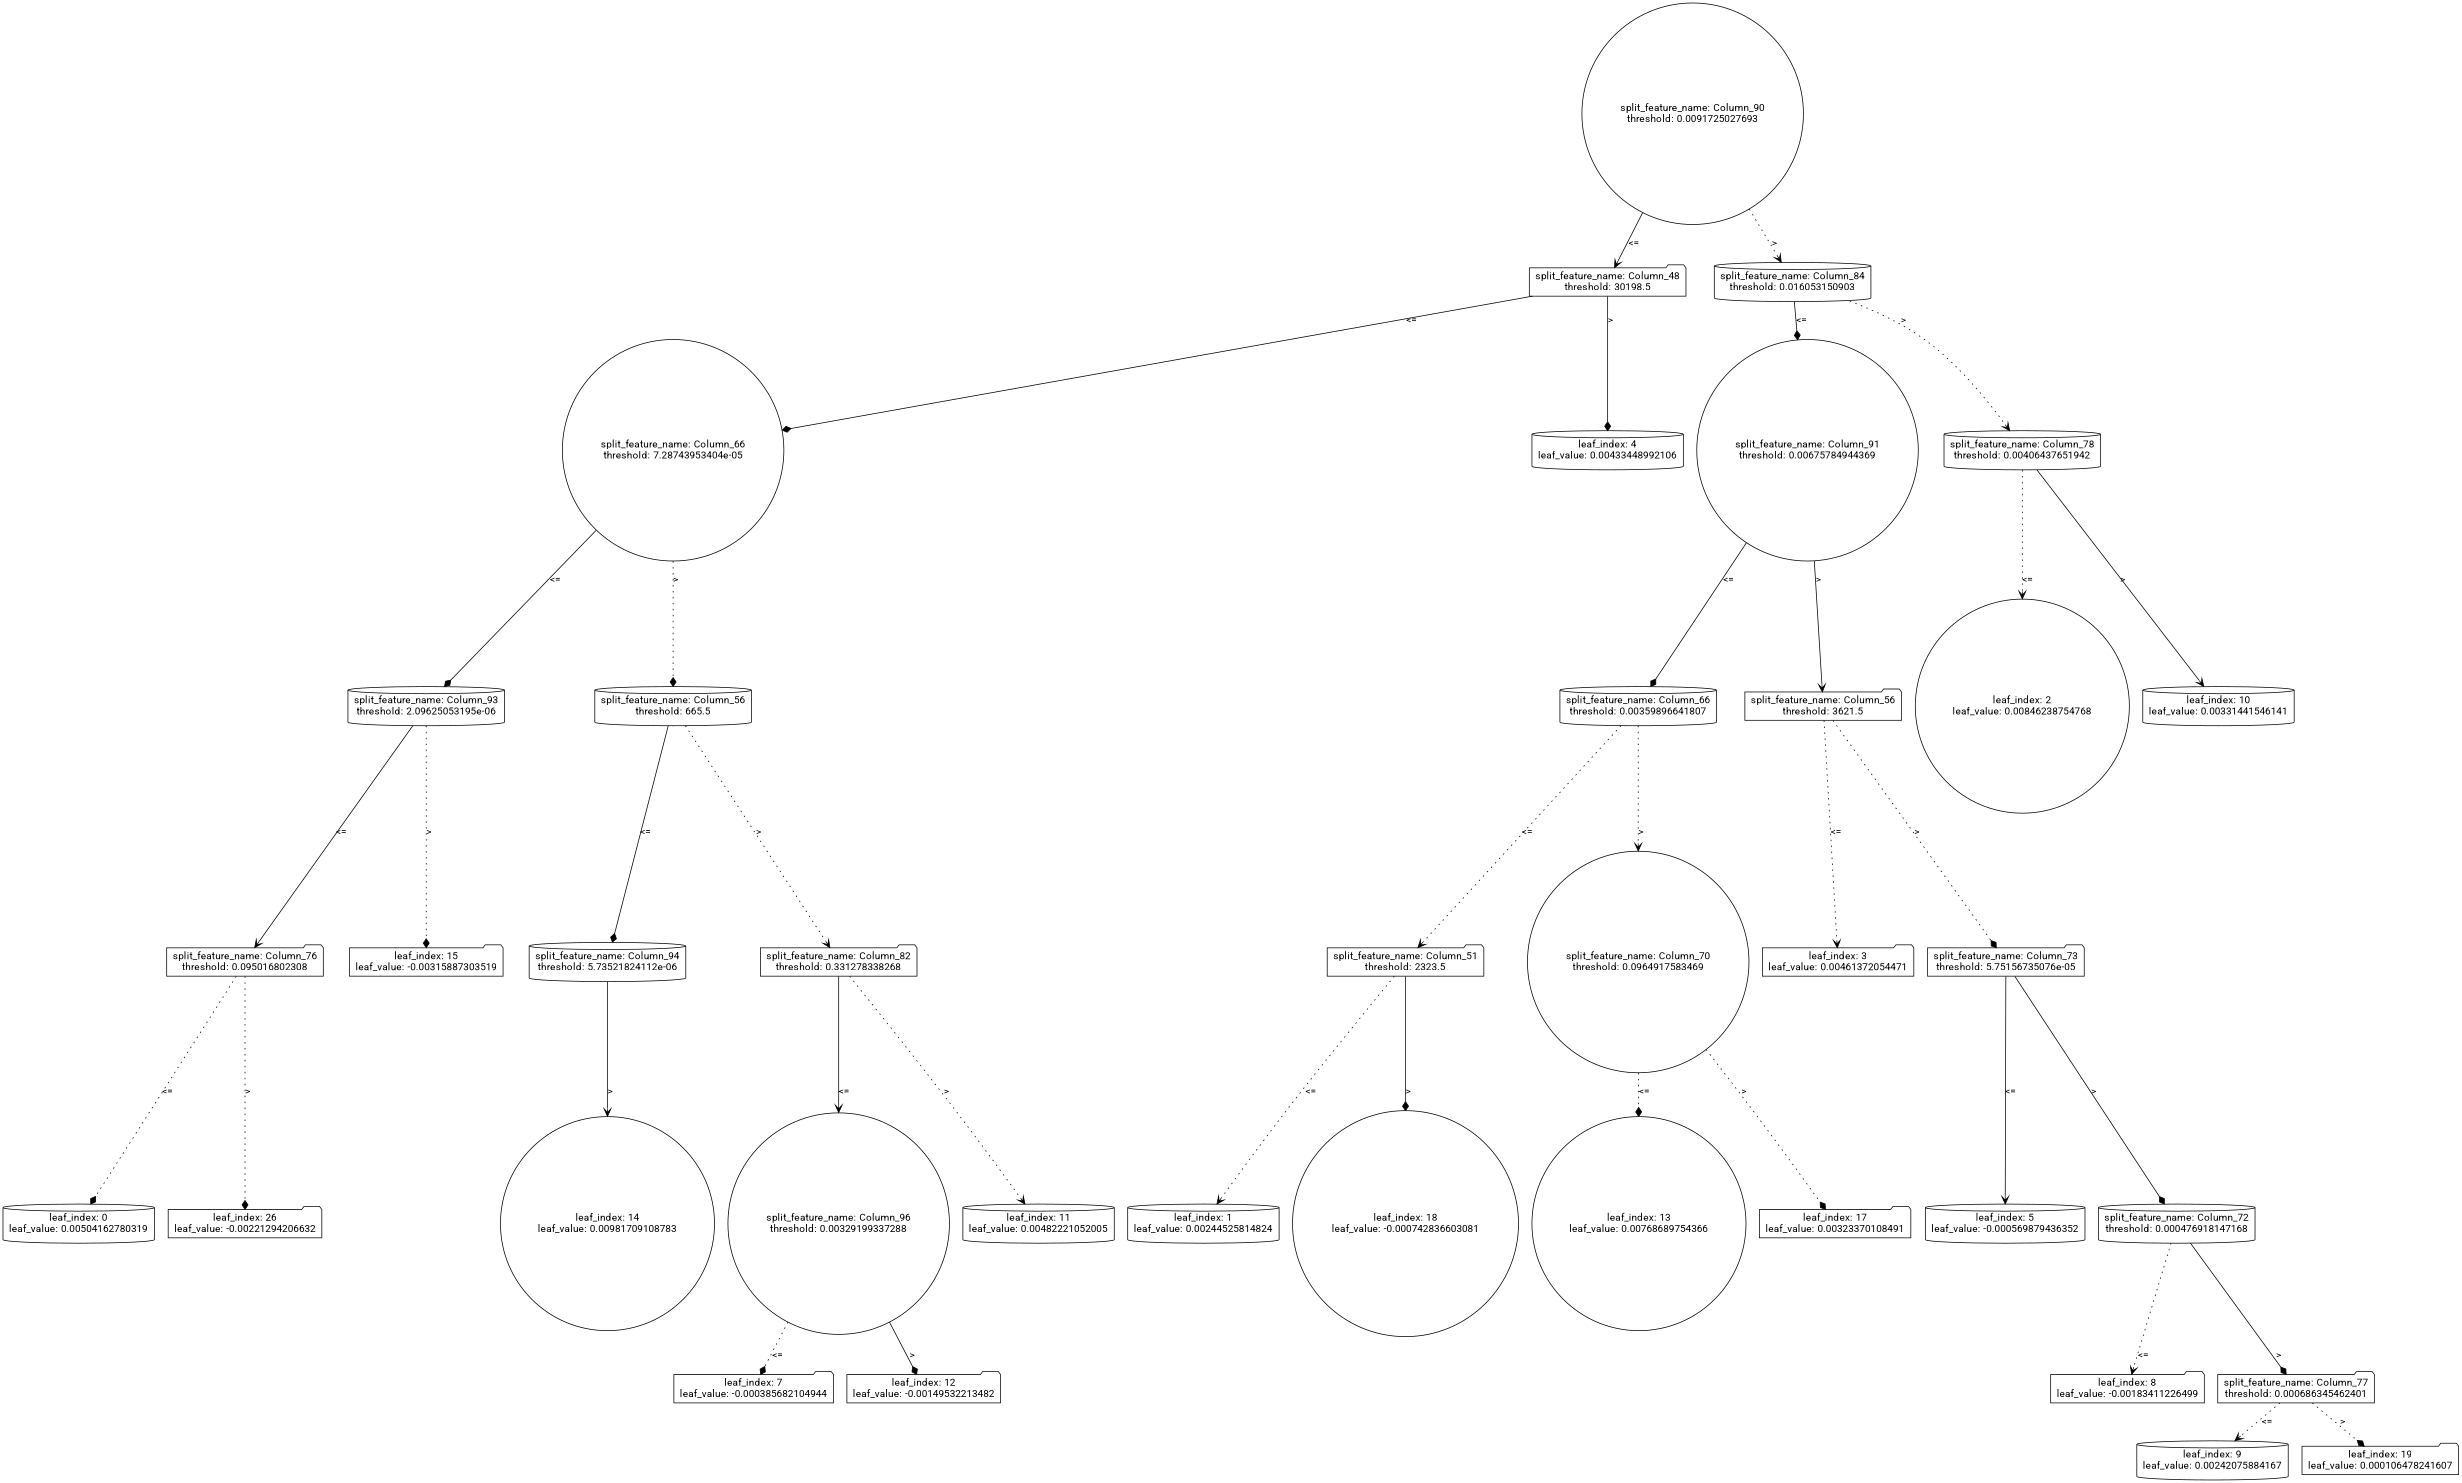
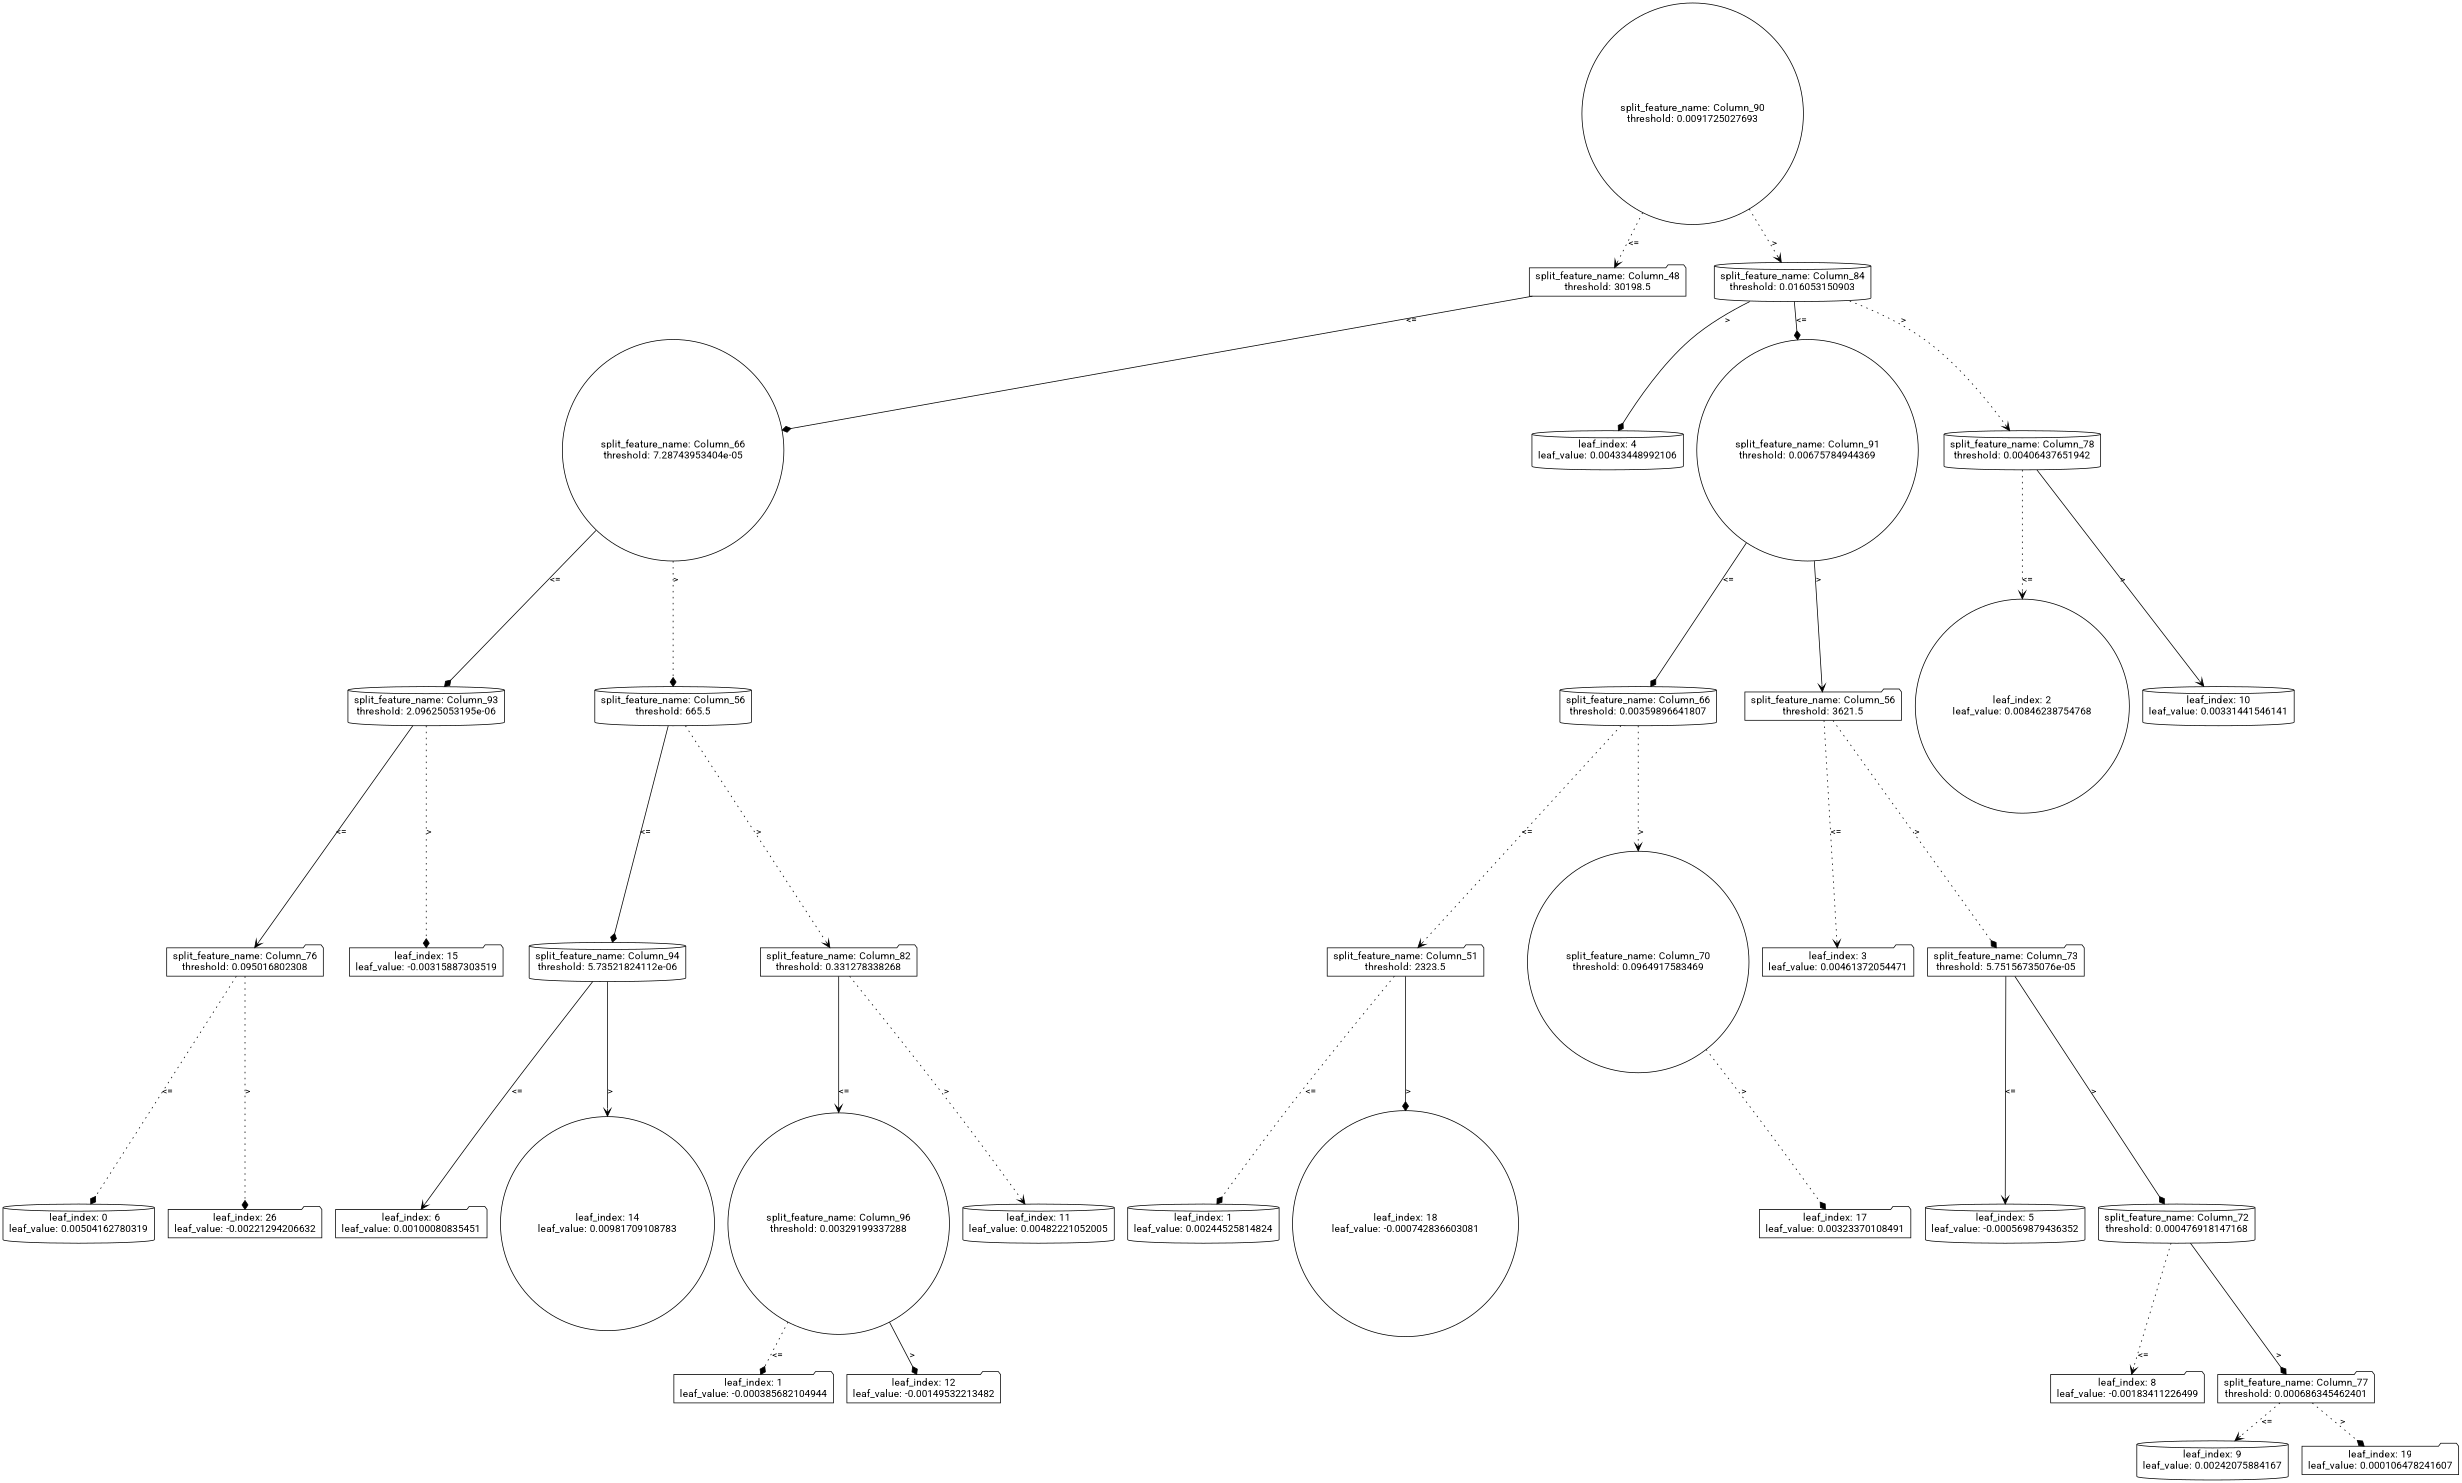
(1630, 237) -> (1630, 237)
(1608, 359) -> (1677, 352)
(1306, 1086) -> (1306, 1086)
none -> (411, 1224)
(1639, 1224) -> none
(754, 1389) -> (754, 1389)
